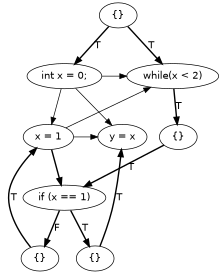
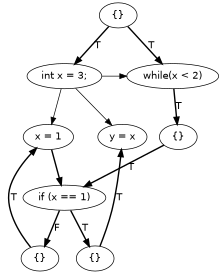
(64, 76) -> (64, 76)
(105, 109) -> none
(82, 137) -> none
